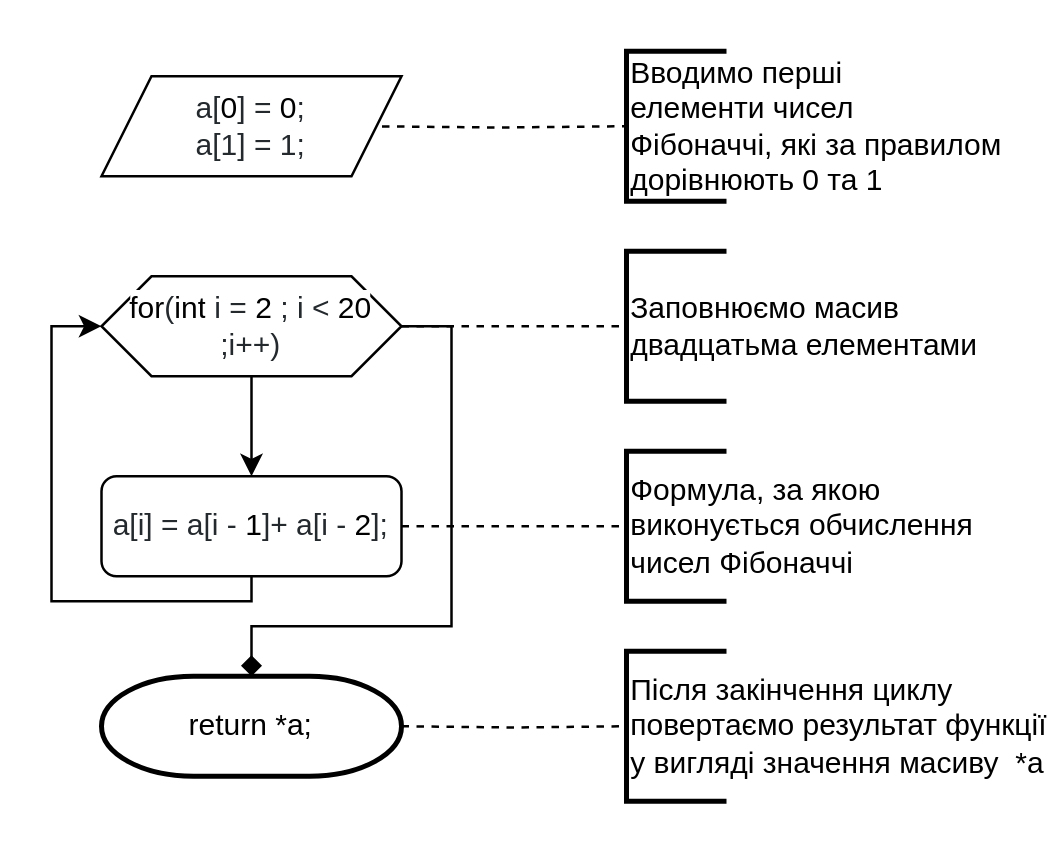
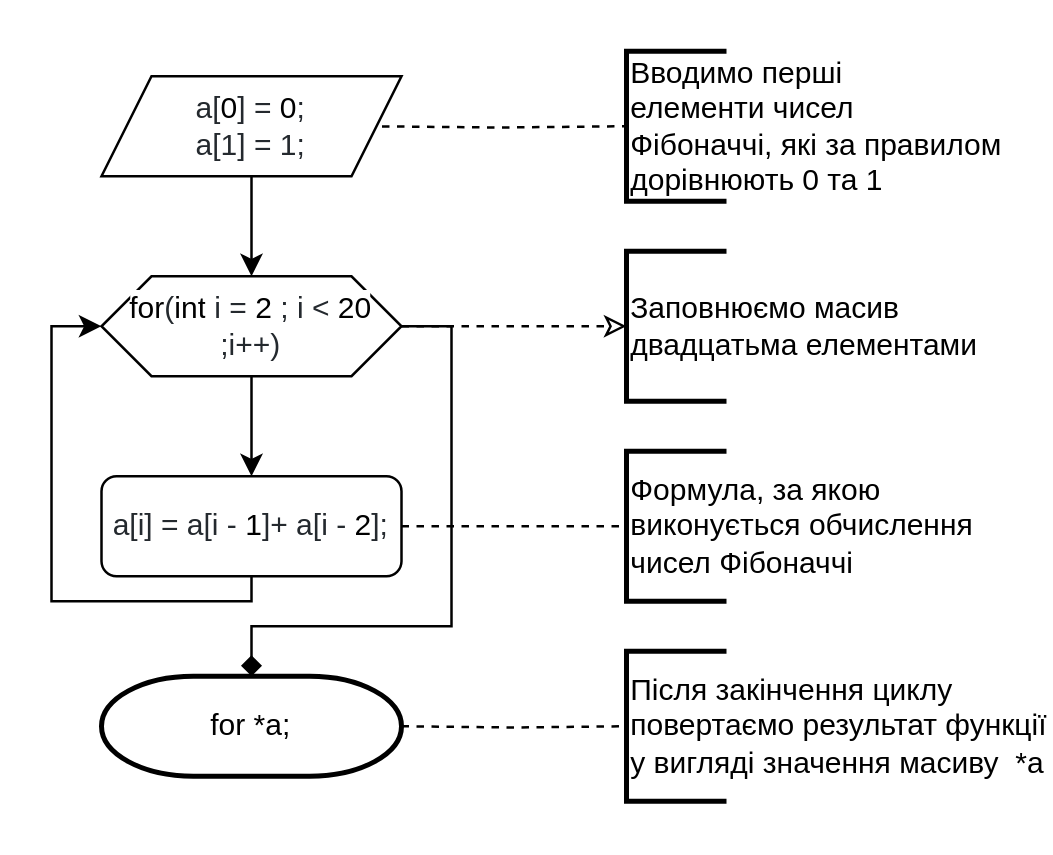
none -> (251, 218)
(614, 326) -> (608, 326)
(251, 726) -> (251, 726)
